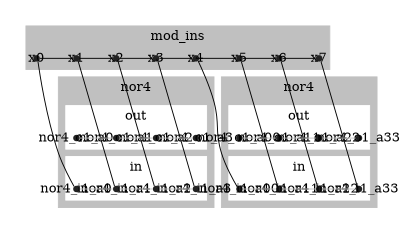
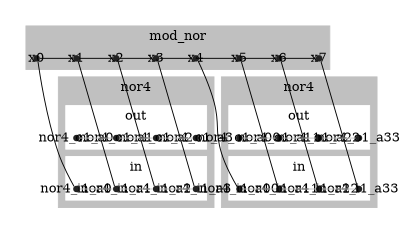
(178, 37) -> (178, 37)
